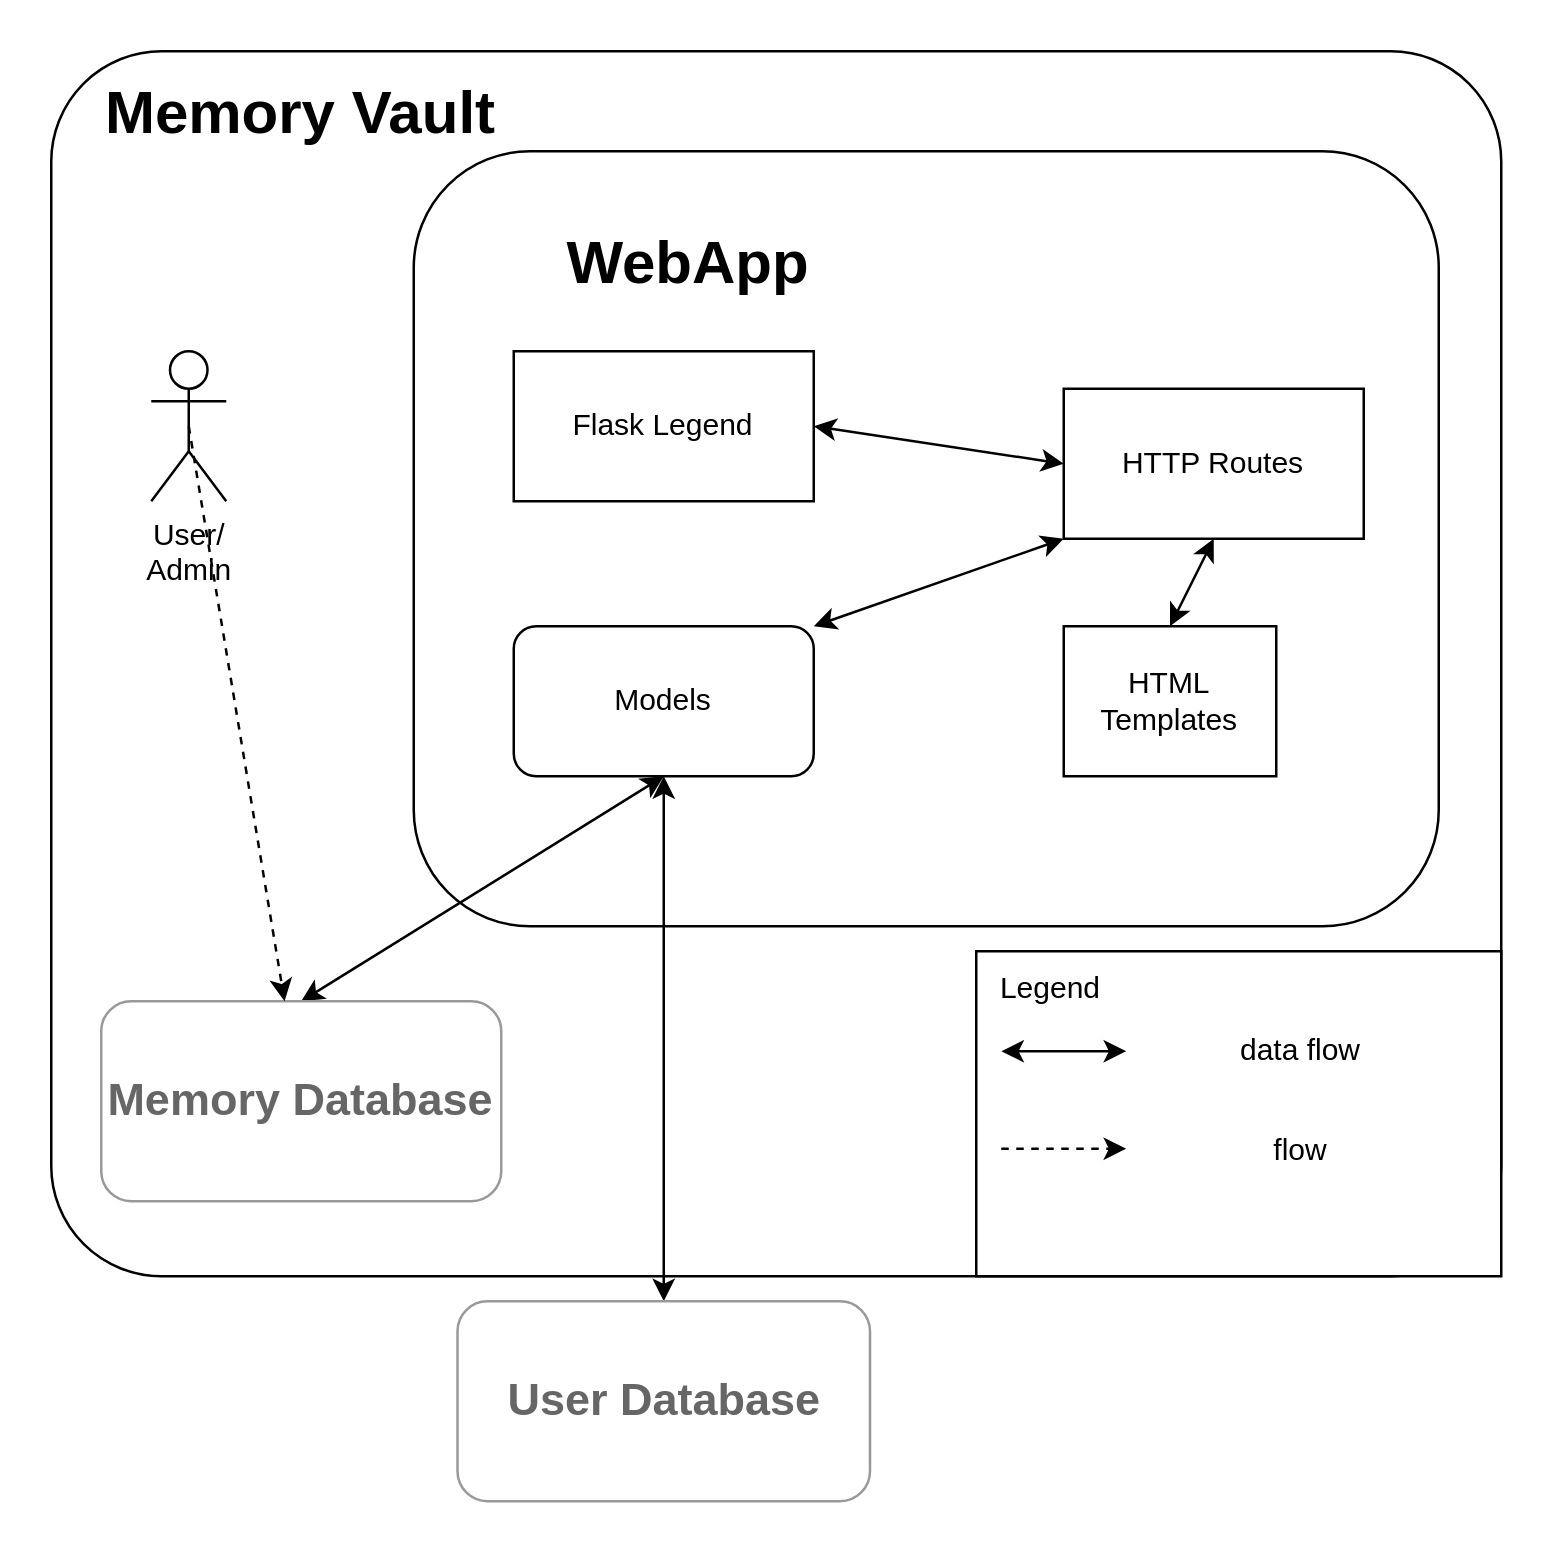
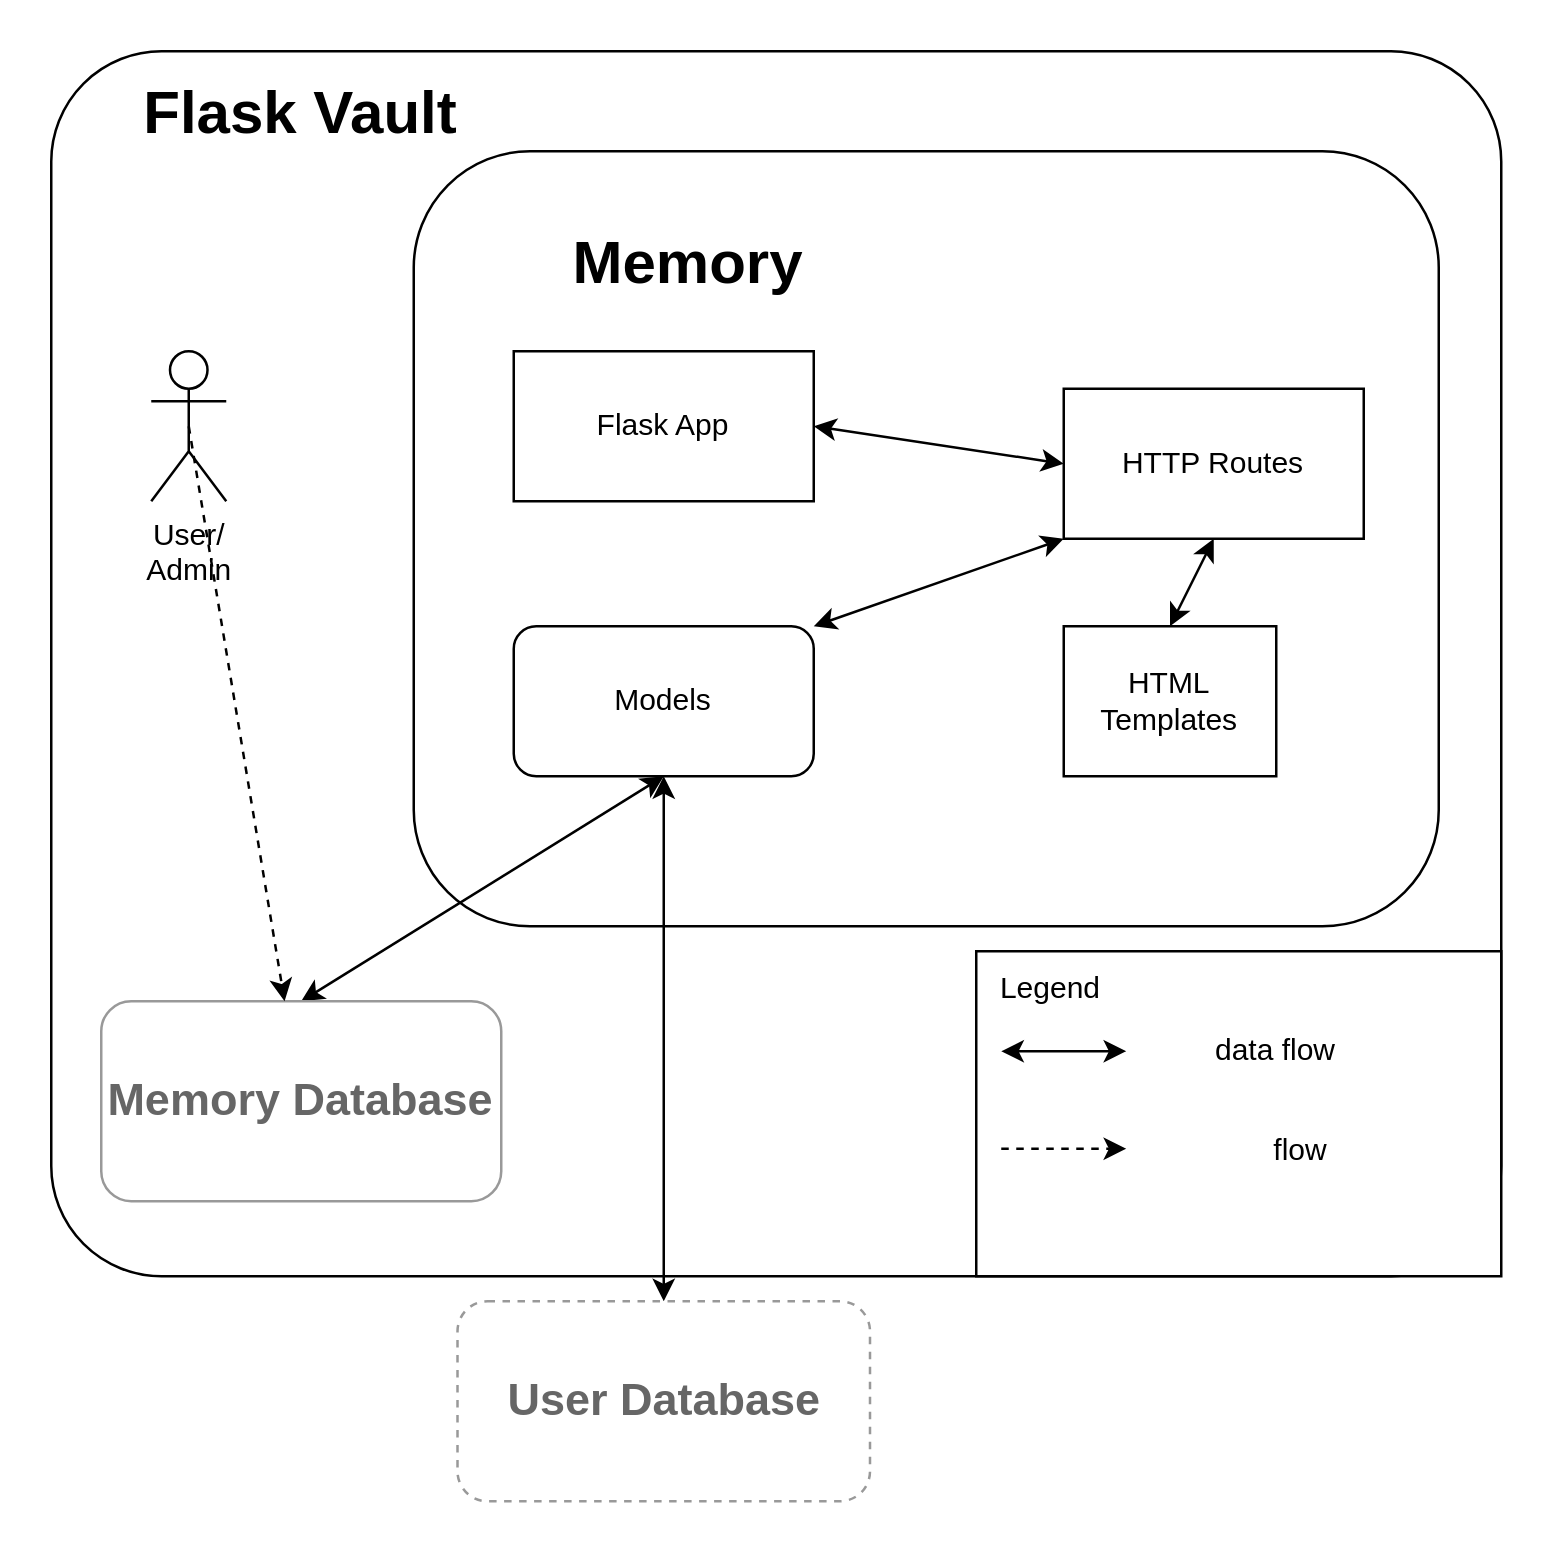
(301, 114) -> (301, 114)
(689, 264) -> (689, 264)
(664, 426) -> (664, 426)
(1301, 1051) -> (1276, 1051)
(664, 1401) -> (664, 1401)
